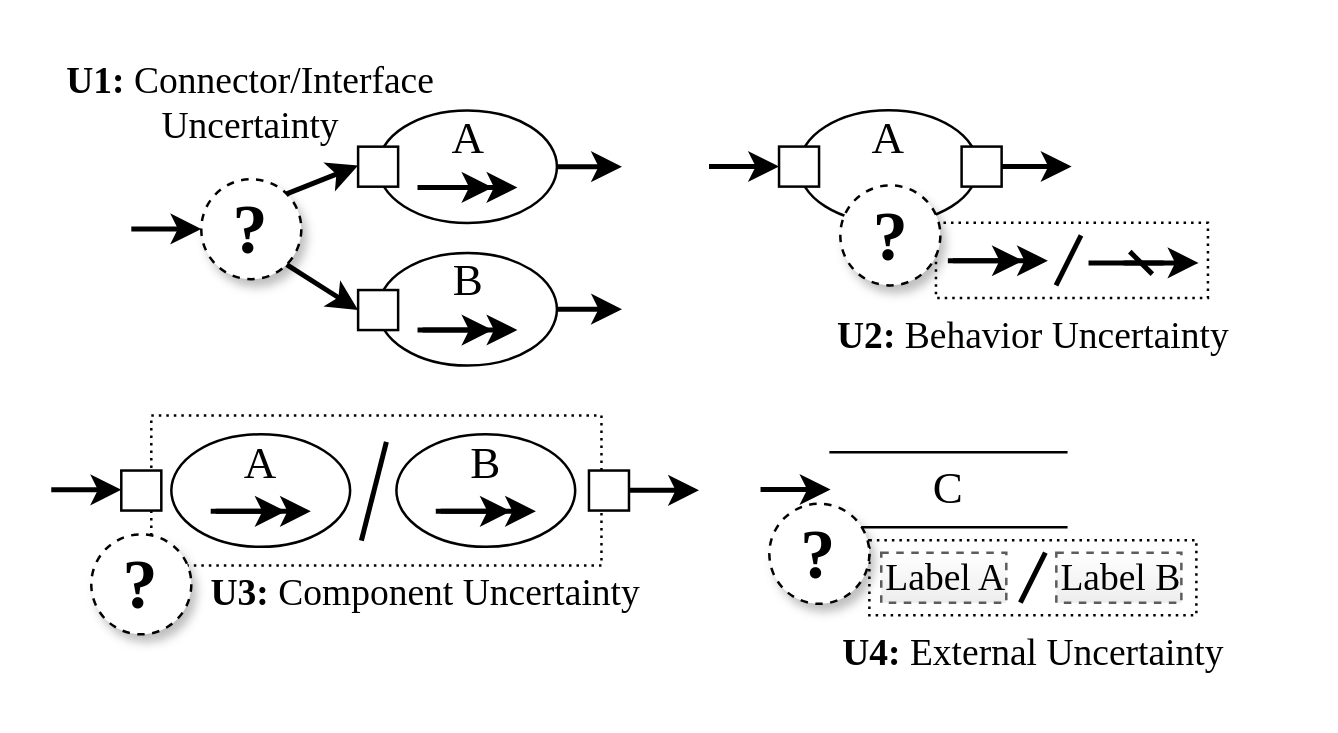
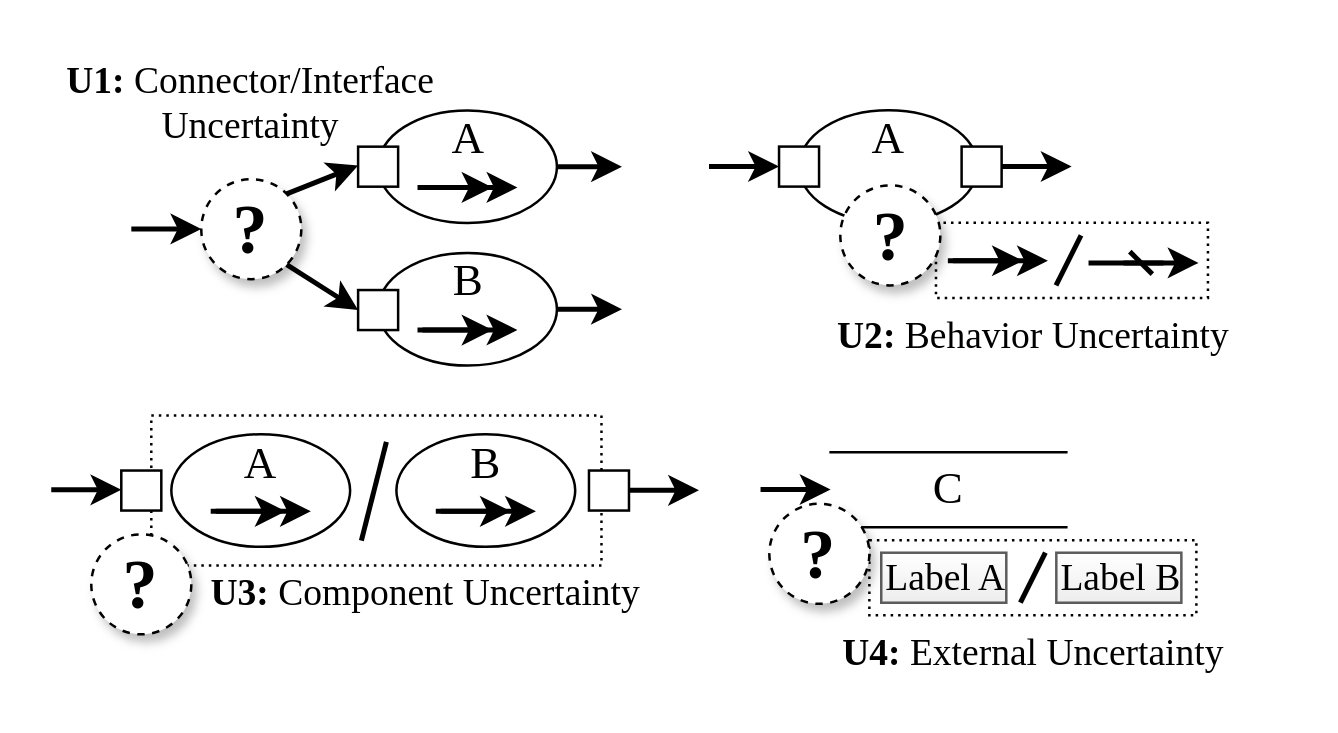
(943, 577) -> (943, 577)
(1118, 577) -> (1118, 577)
